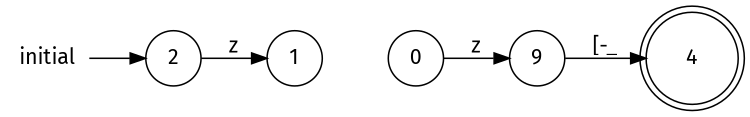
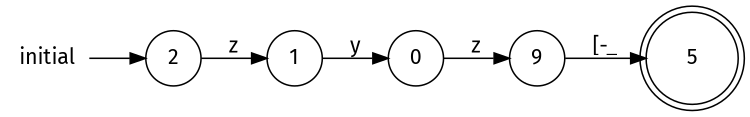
none -> (347, 58)
(692, 58) -> (692, 58)
